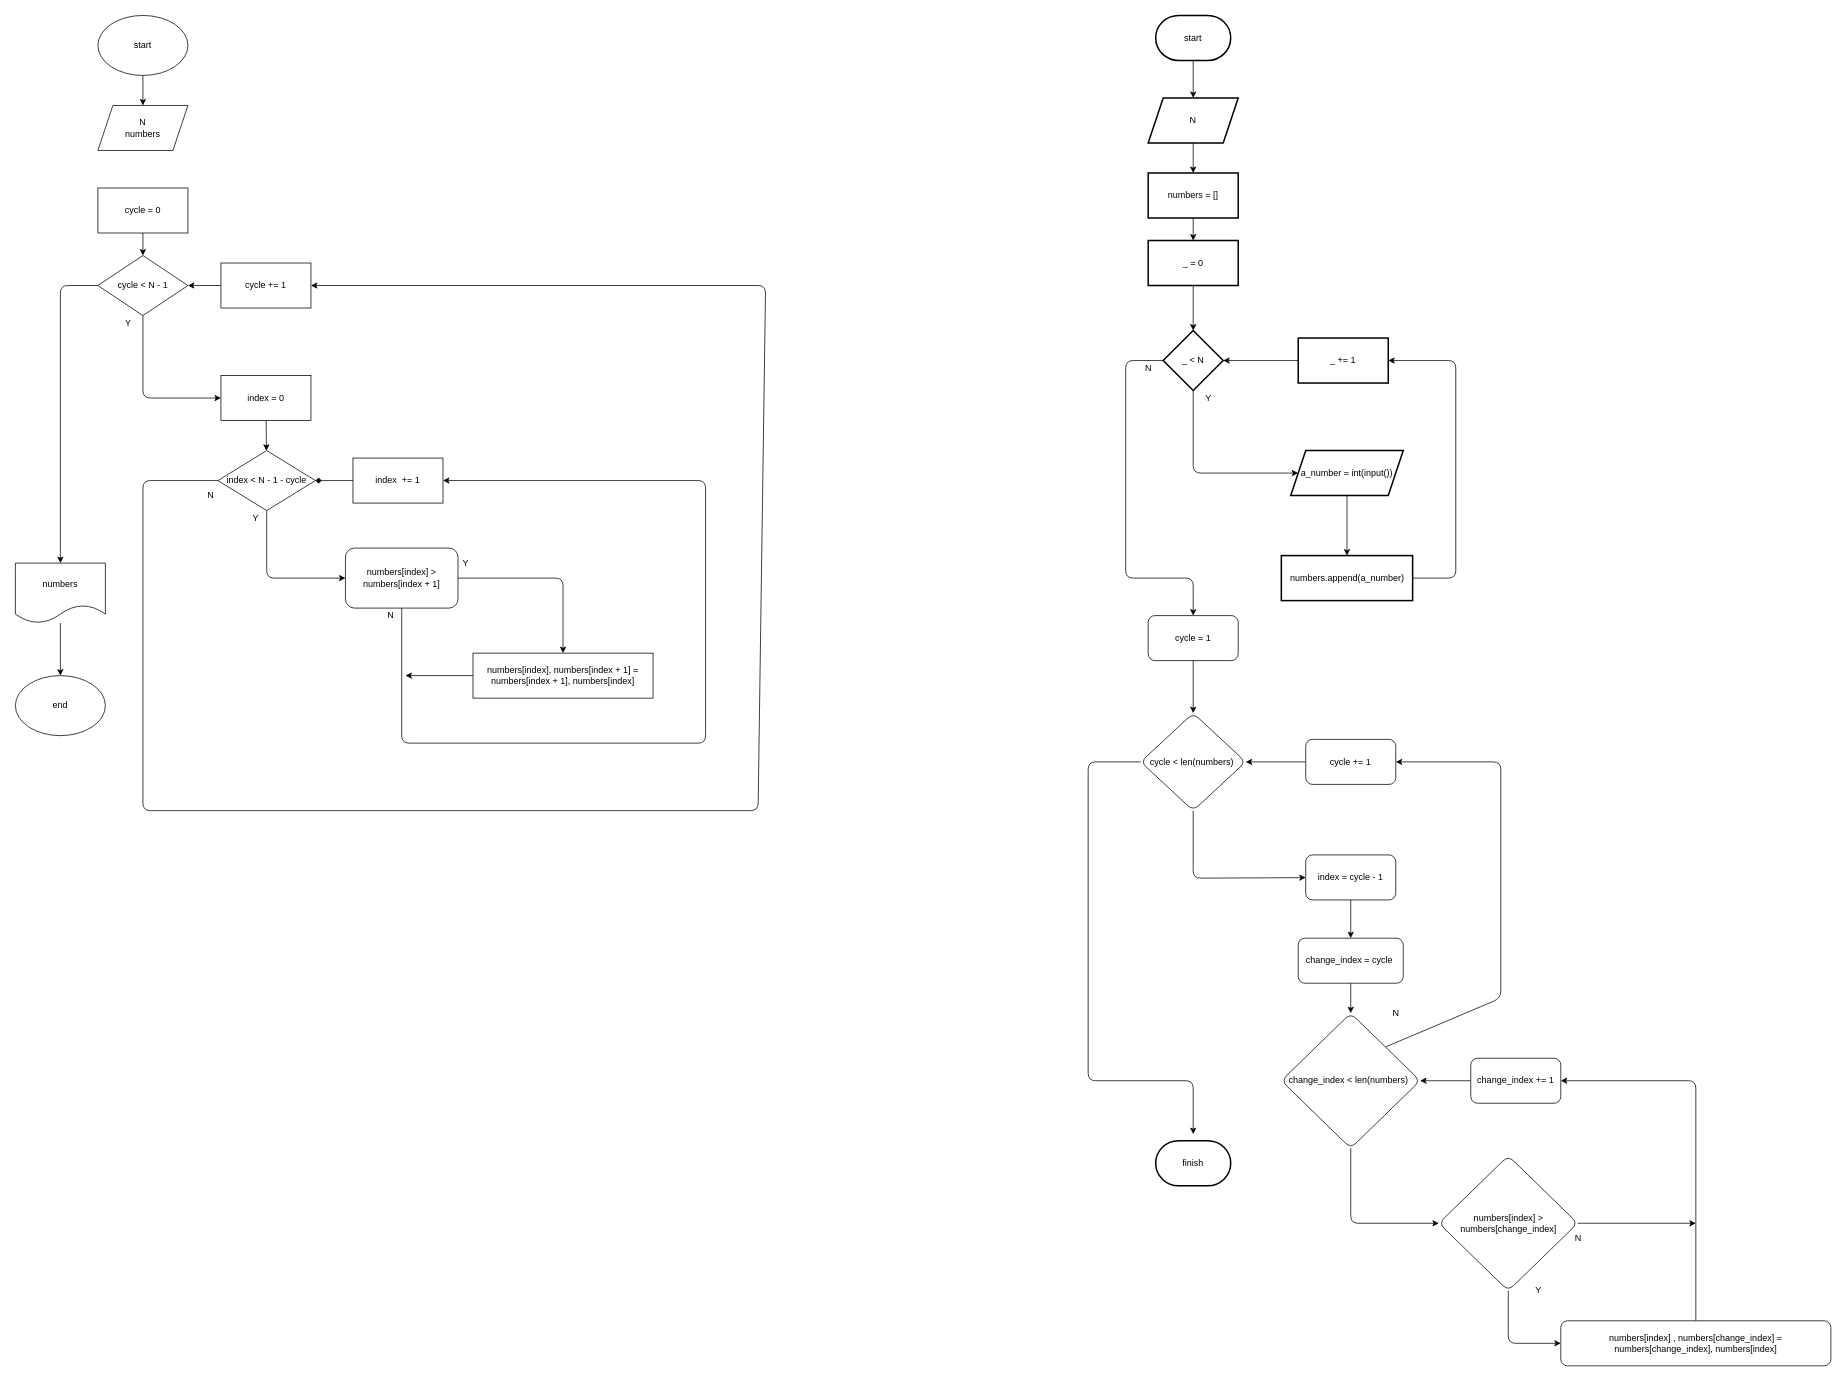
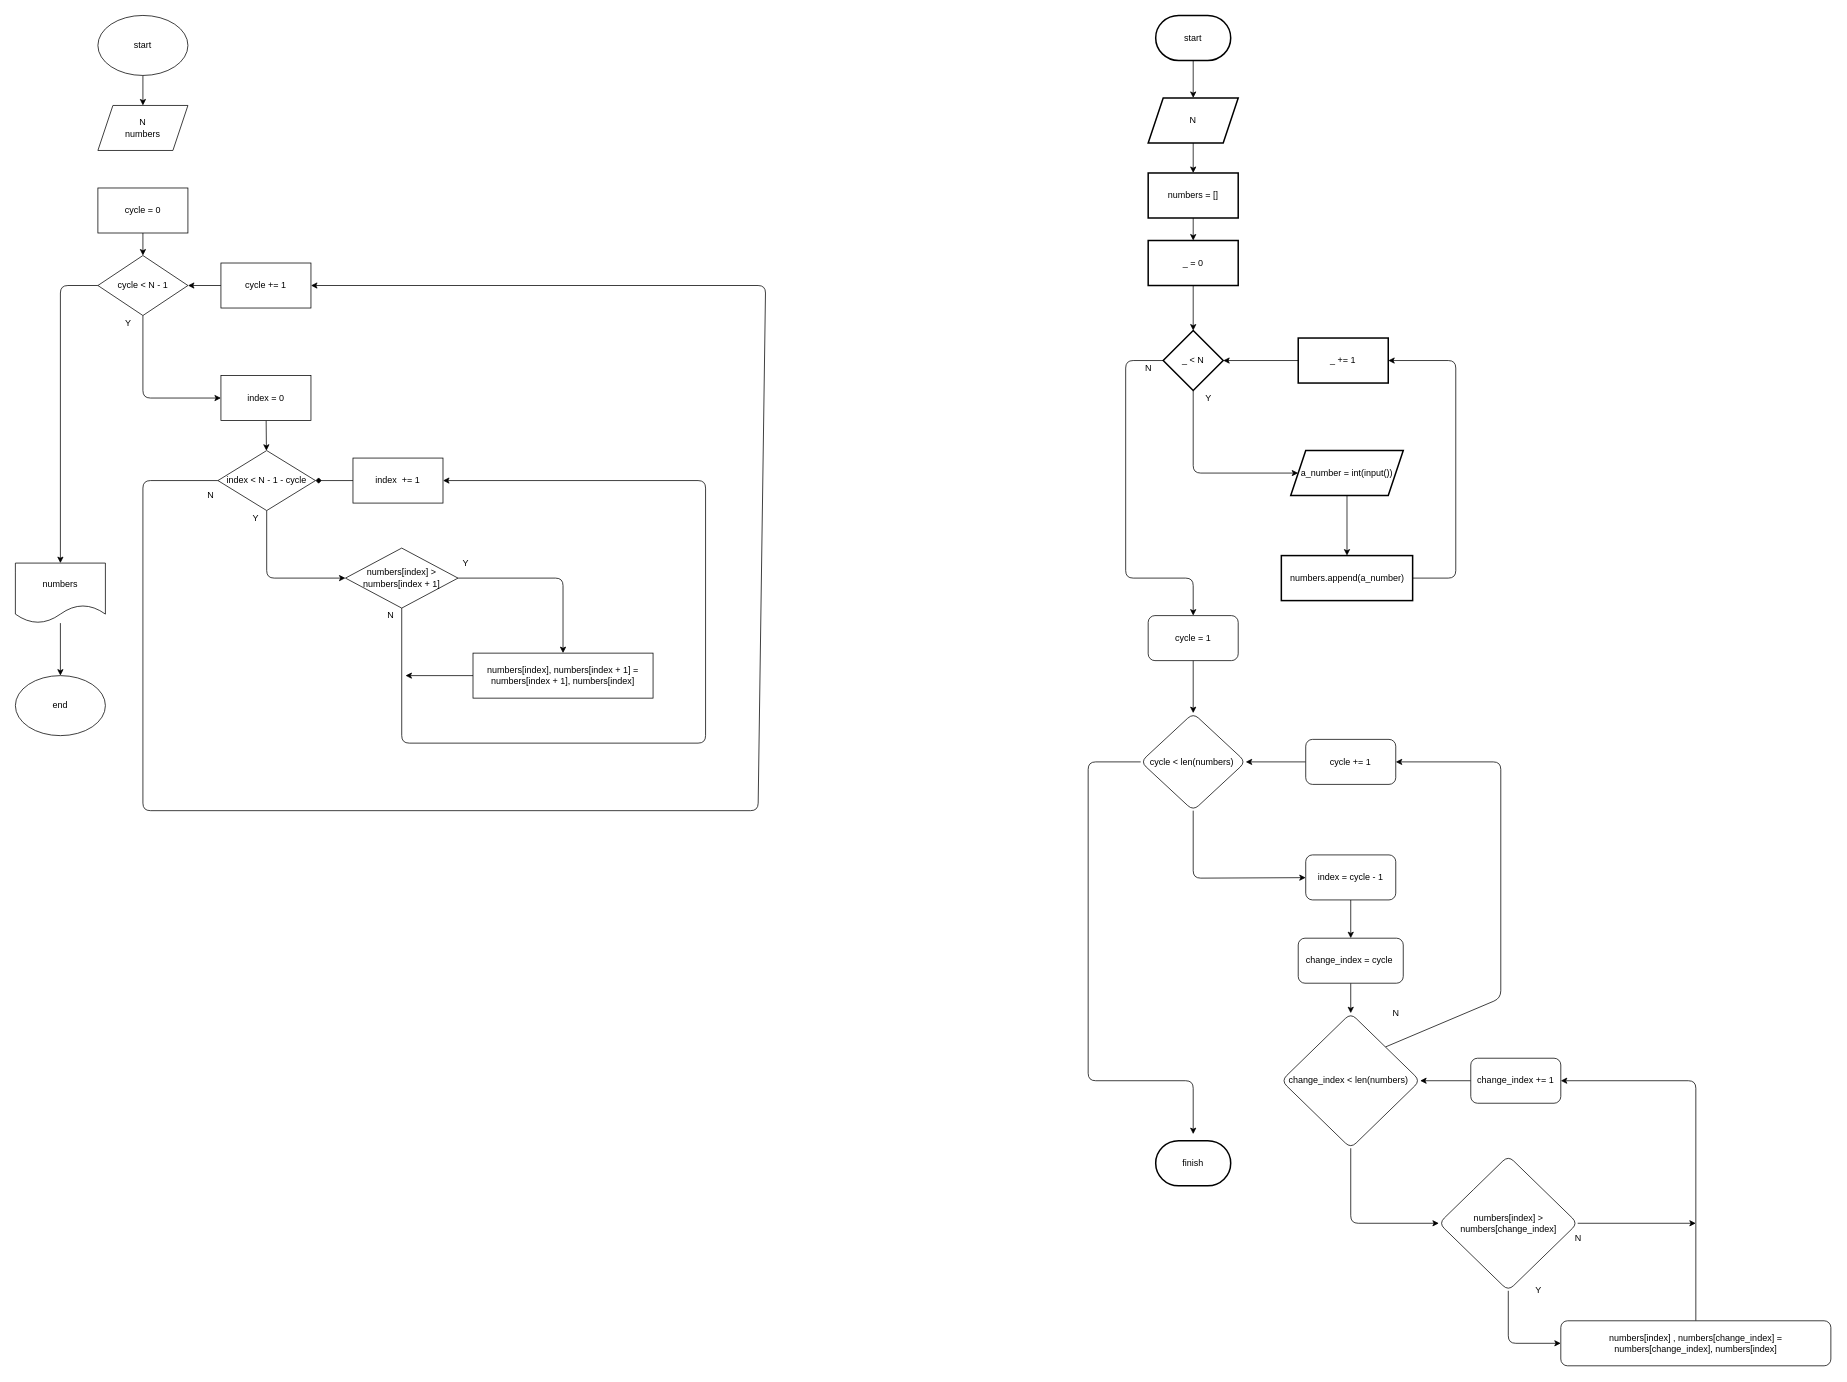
(402, 578) -> (402, 578)
